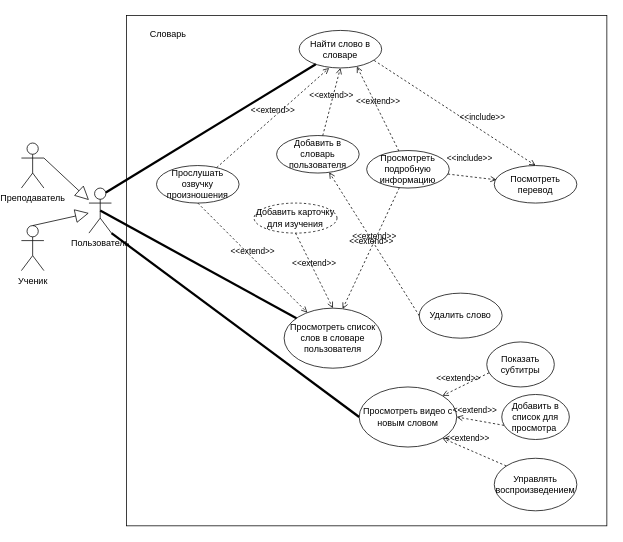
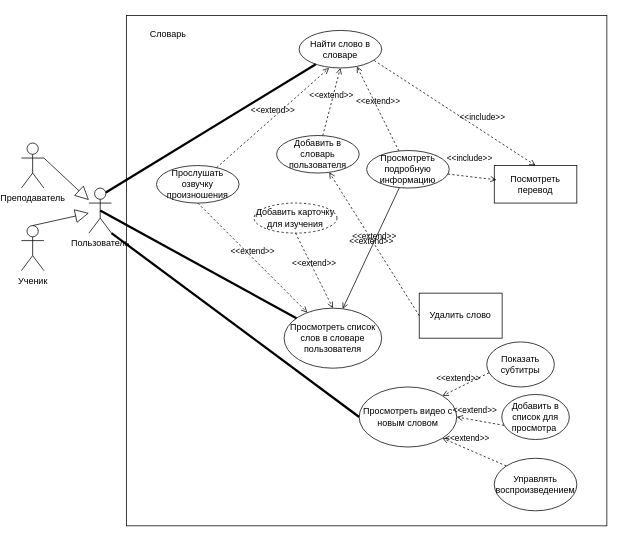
(535, 184) -> (535, 184)
(371, 247) -> (371, 247)
(460, 315) -> (460, 315)
